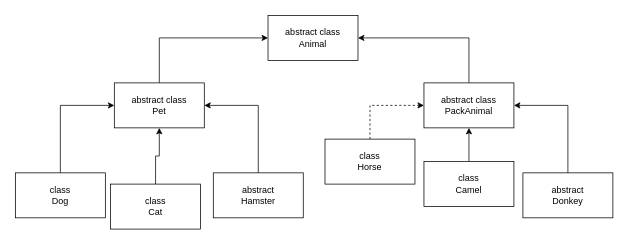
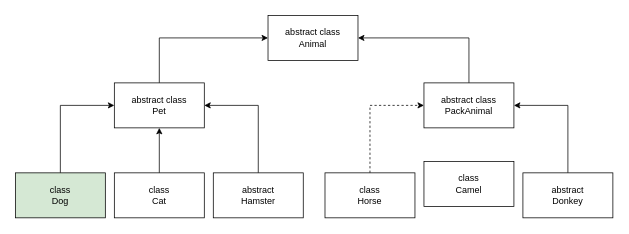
(469, 134) -> none
(370, 162) -> (370, 195)
(60, 195) -> (60, 195)
(156, 207) -> (159, 195)
